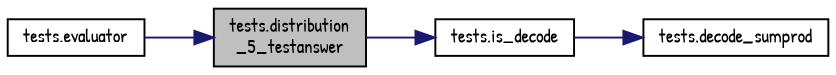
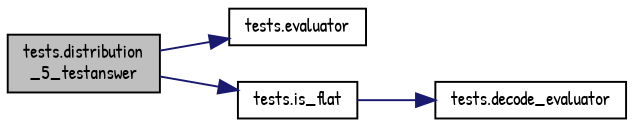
(169, 38) -> (185, 46)
(505, 38) -> (298, 100)
(736, 38) -> (531, 100)
